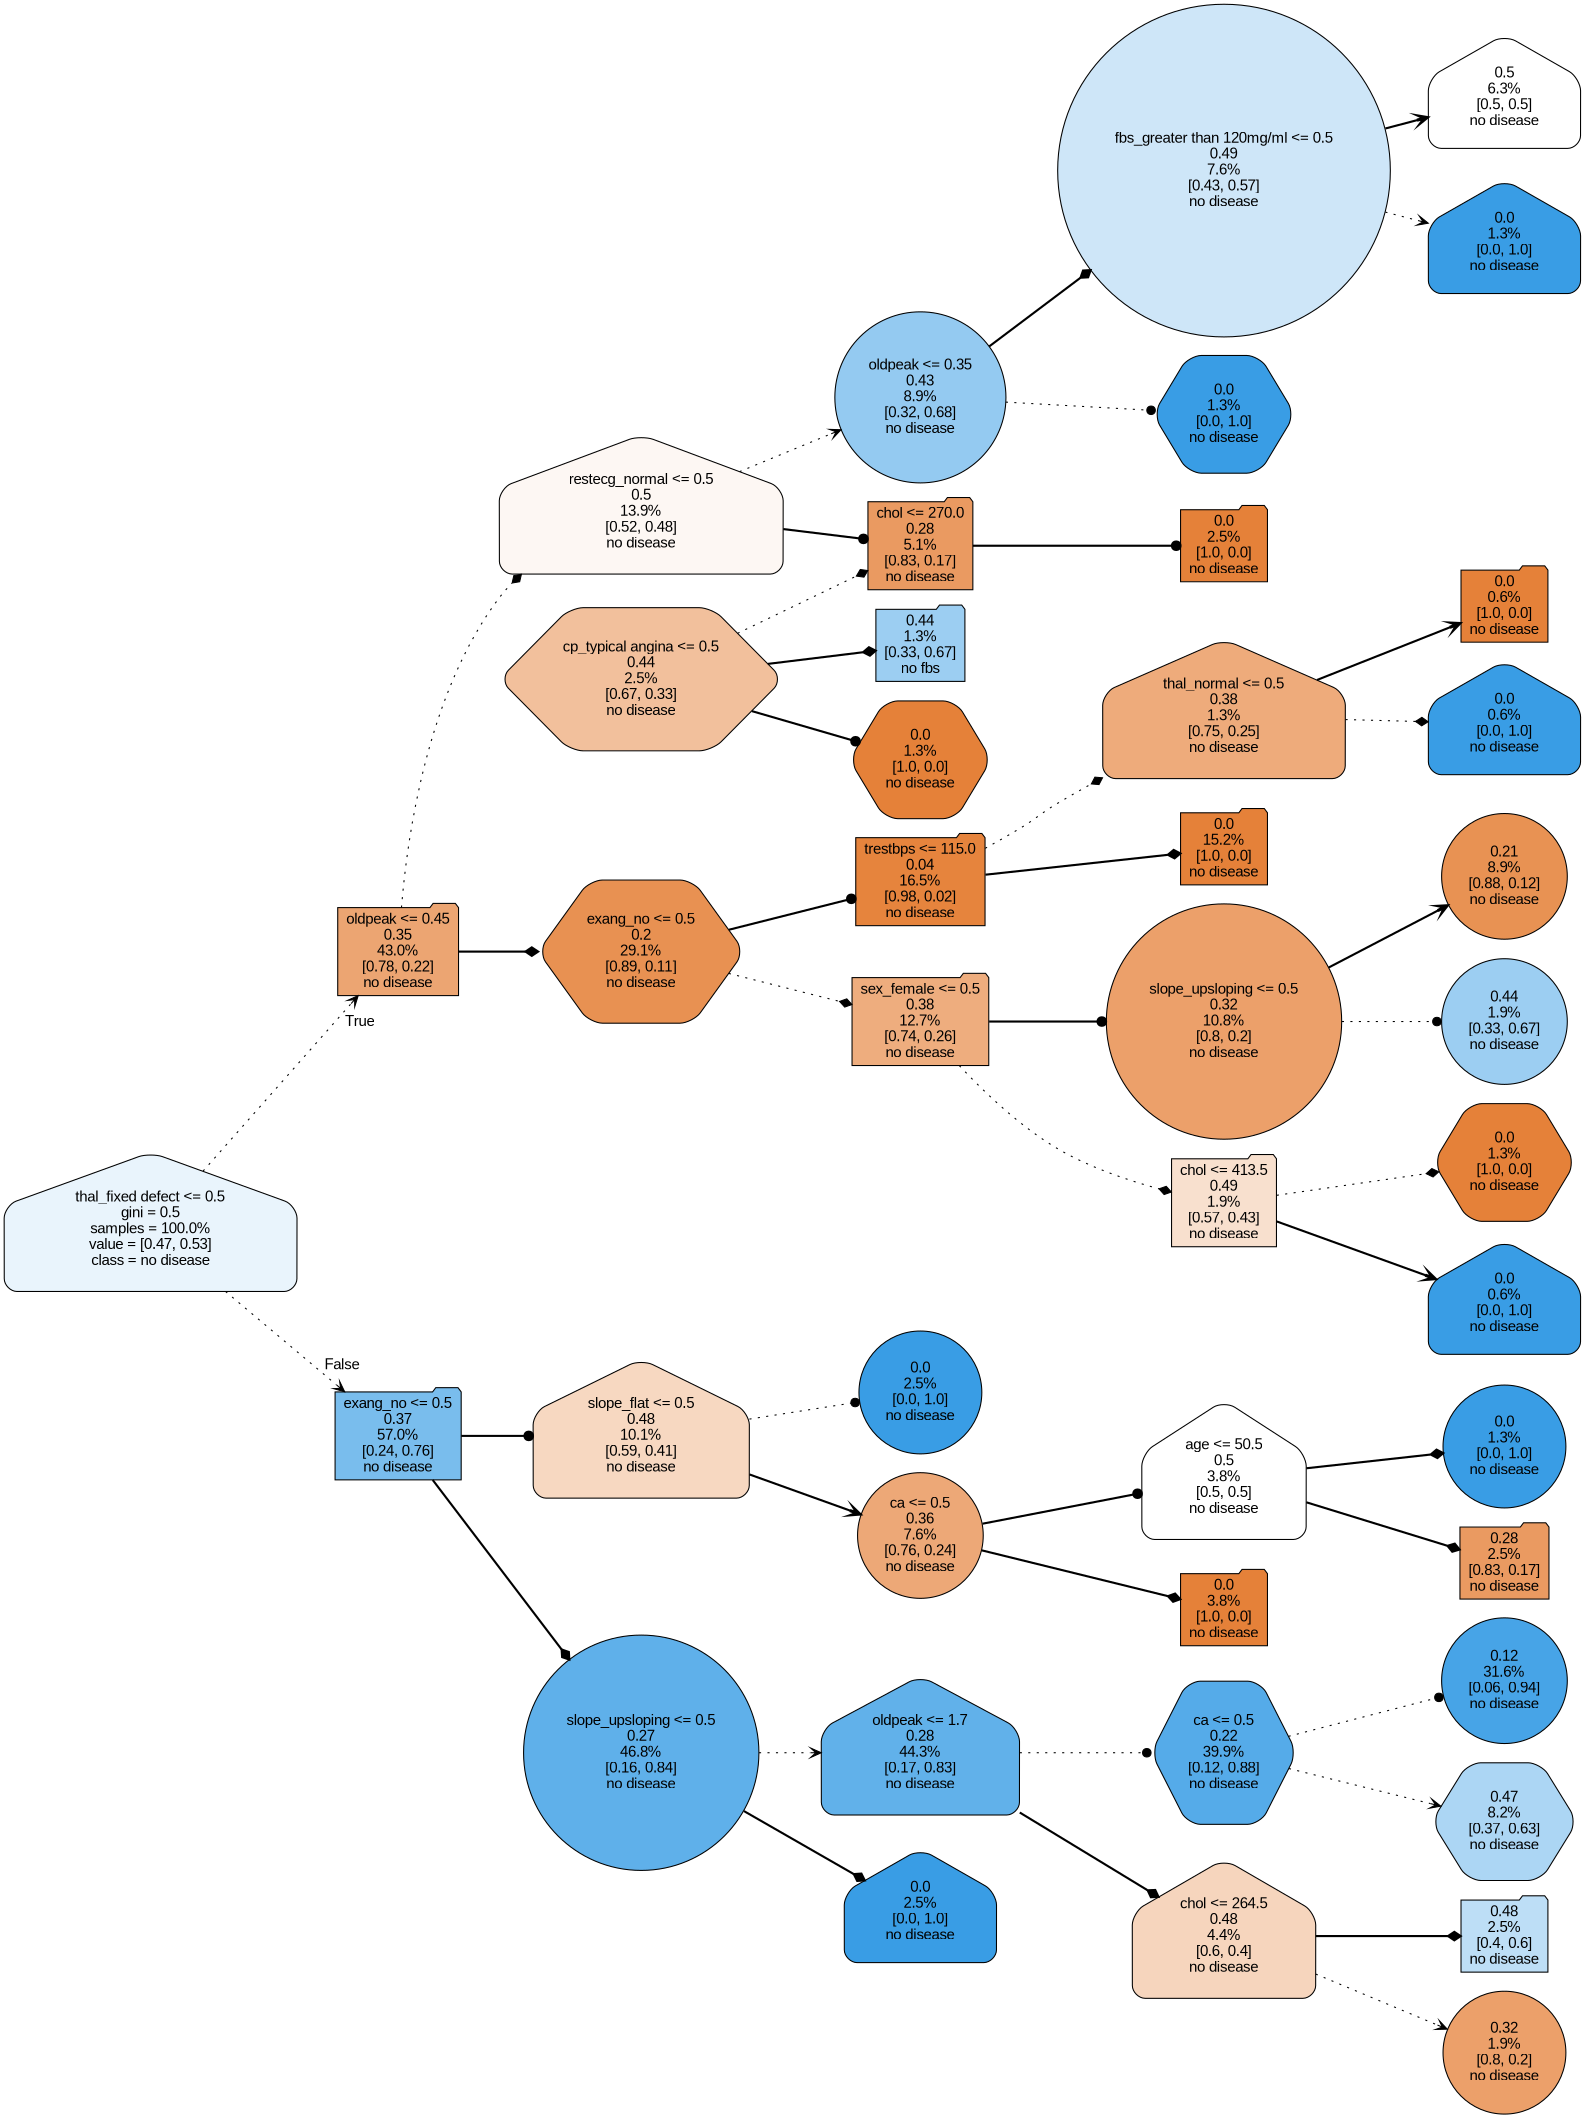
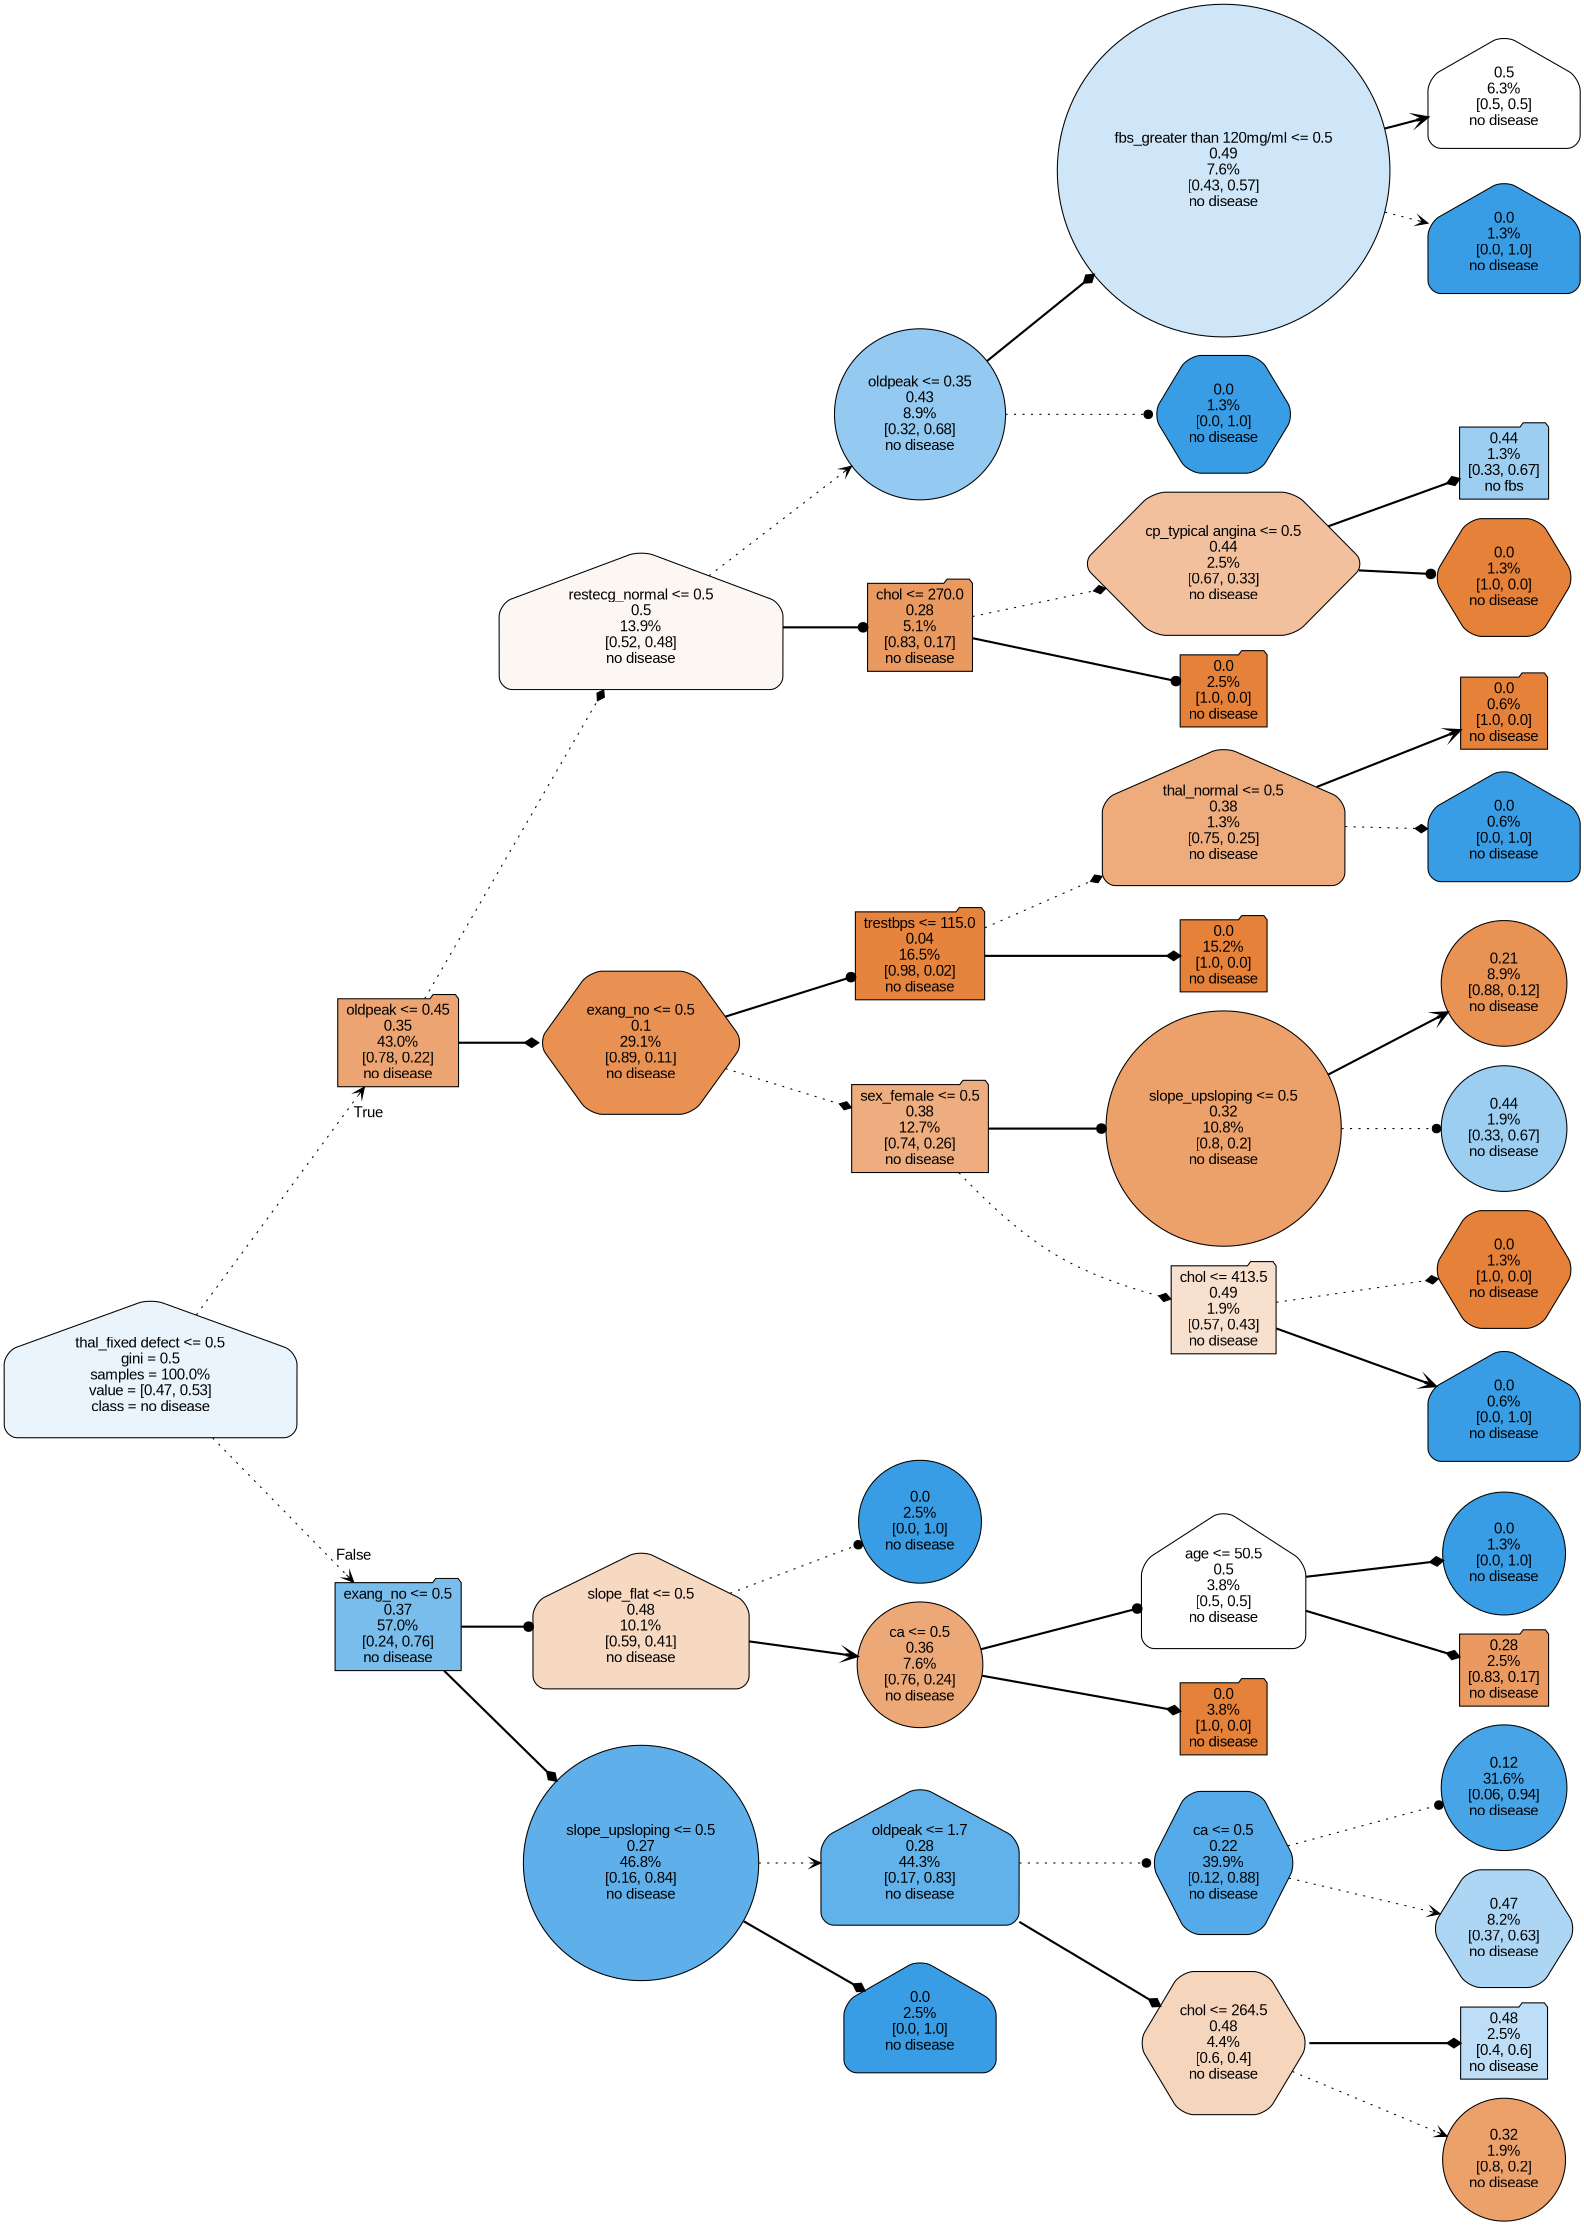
(797, 605) -> (1033, 604)
(641, 952) -> (641, 1043)
(1224, 1936) -> (1224, 2043)
